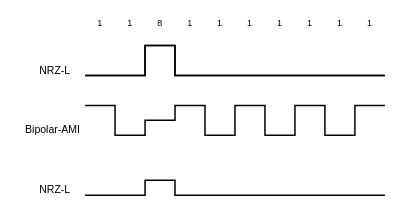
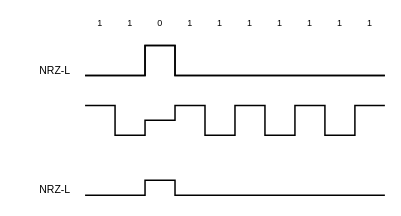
(160, 23) -> (160, 23)
(53, 130) -> none
